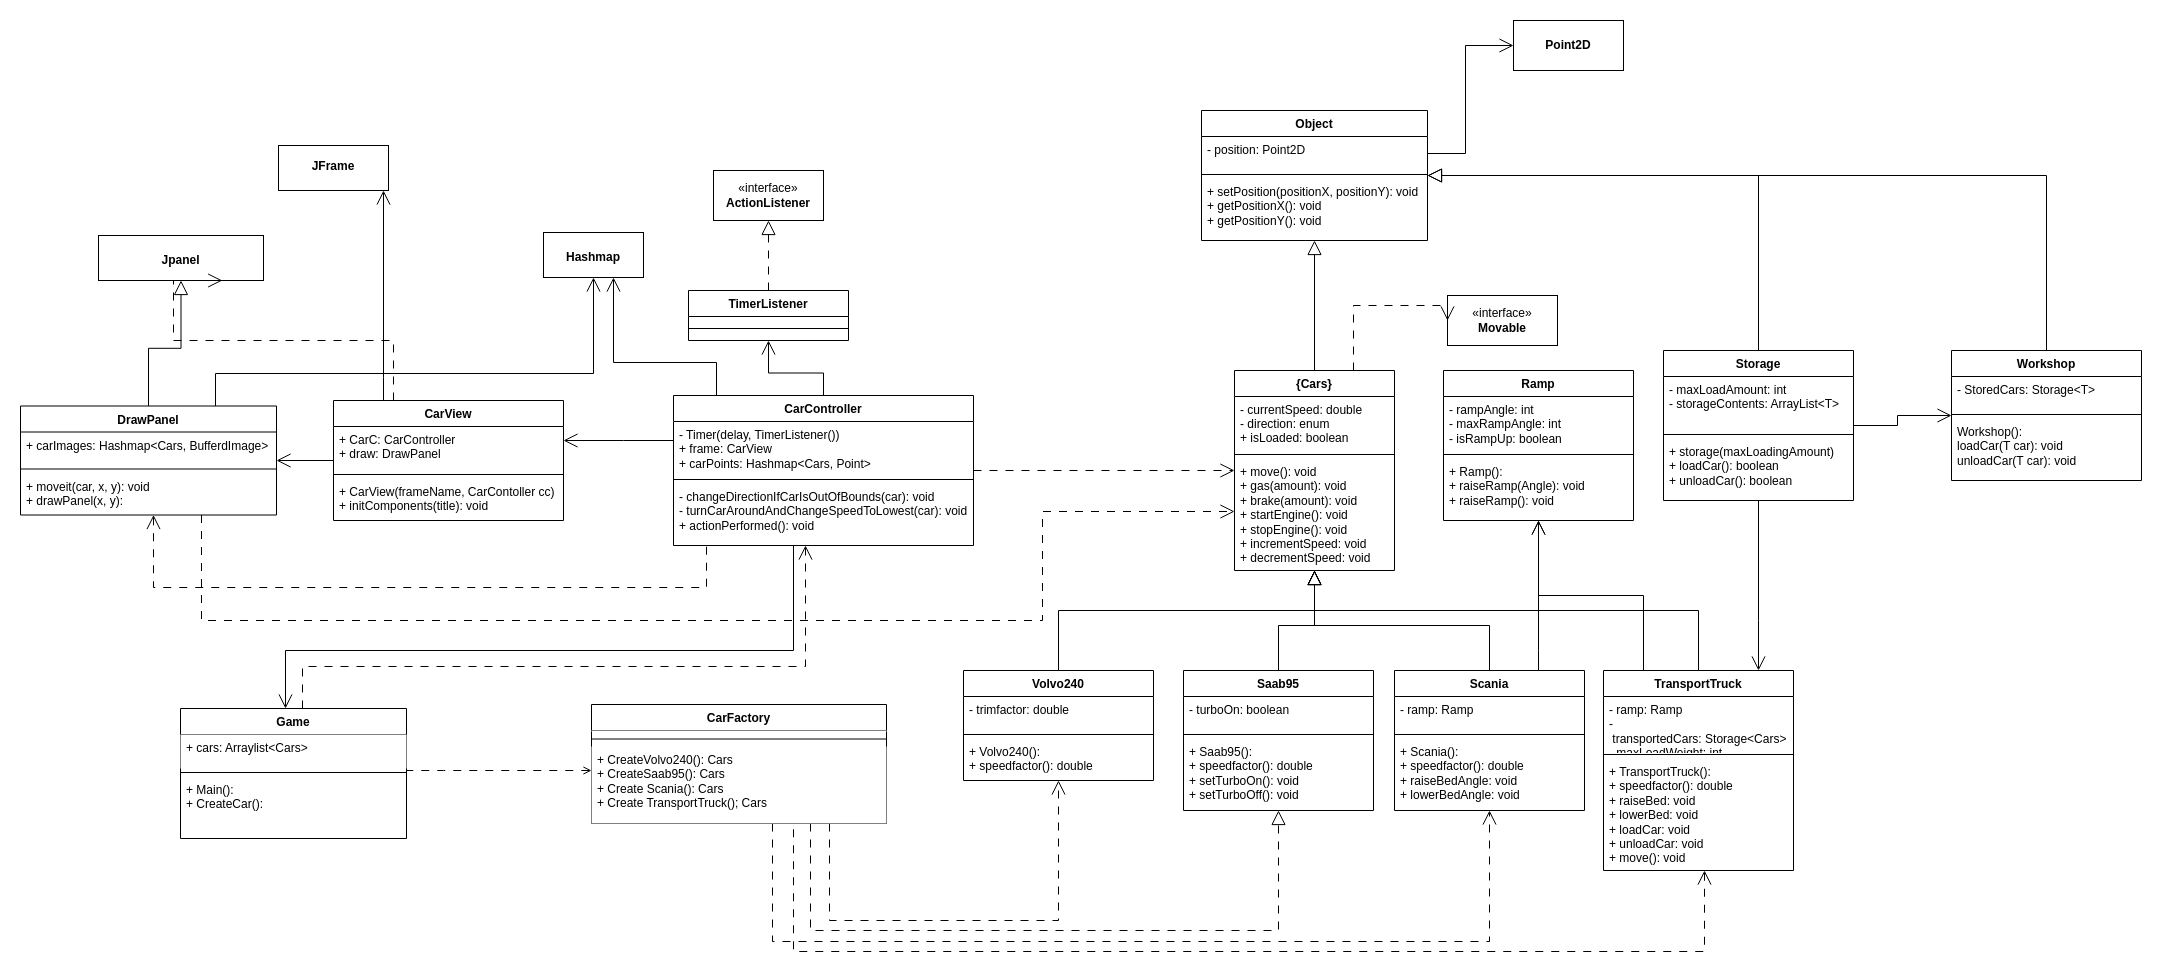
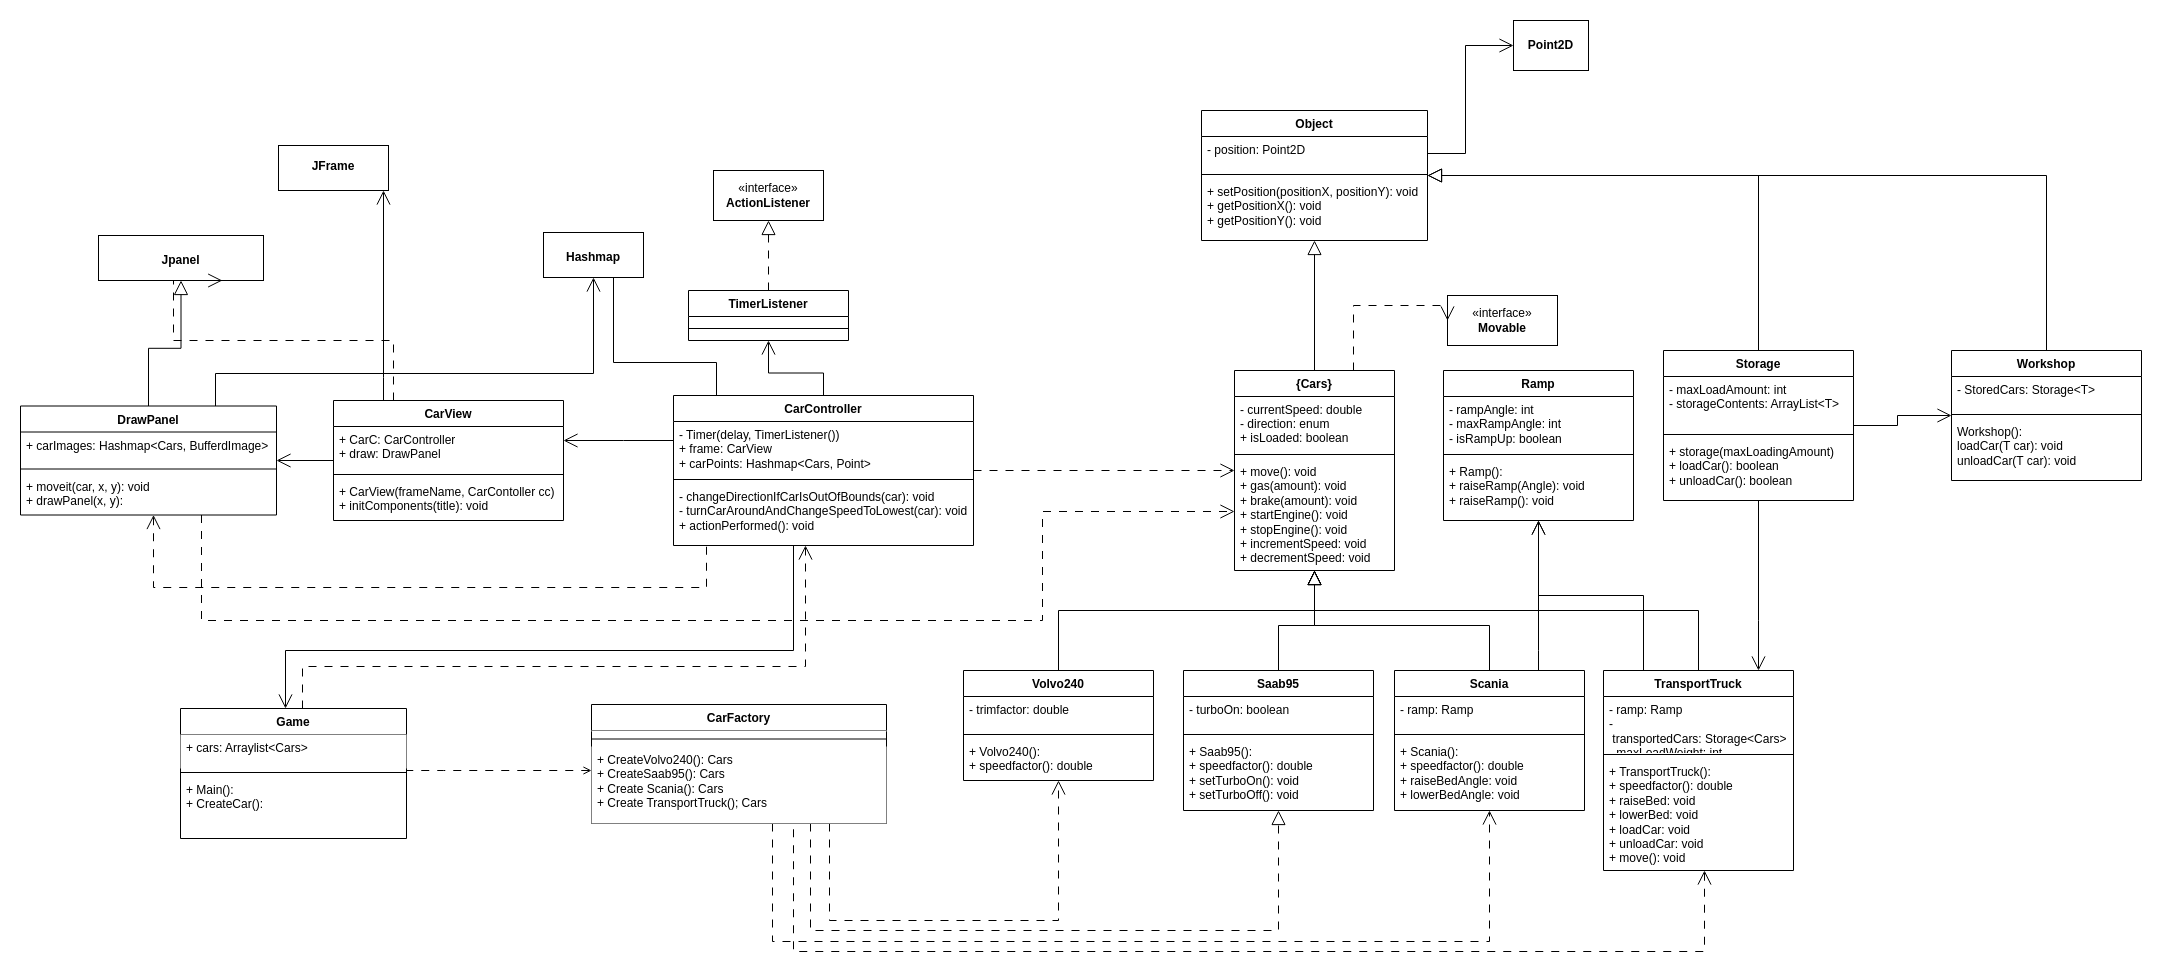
(1569, 46) -> (1551, 46)
(614, 284) -> (614, 283)
